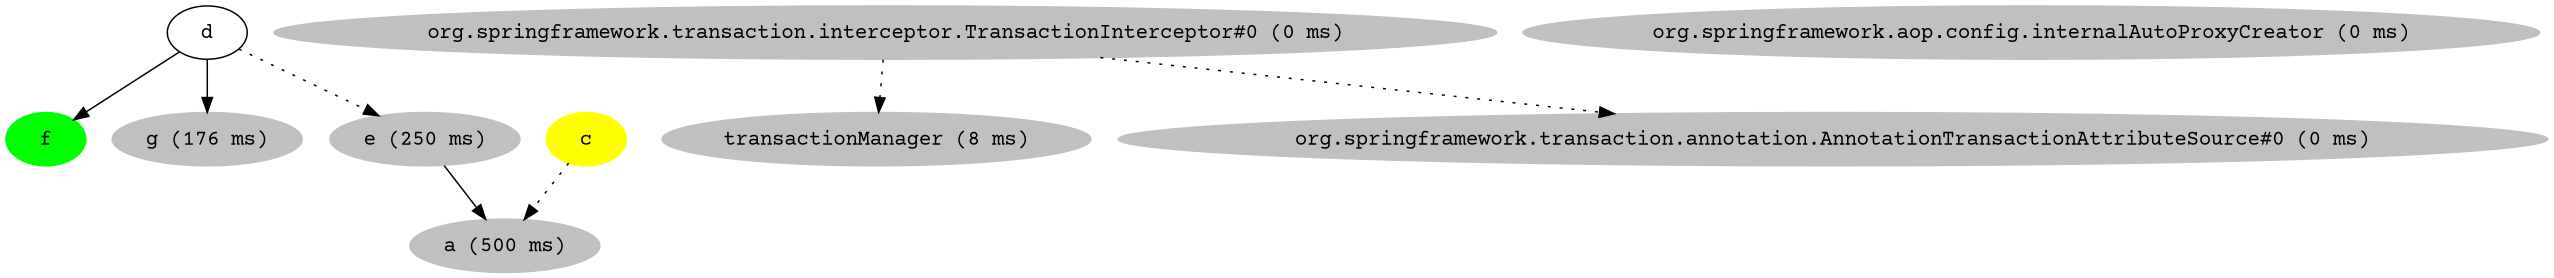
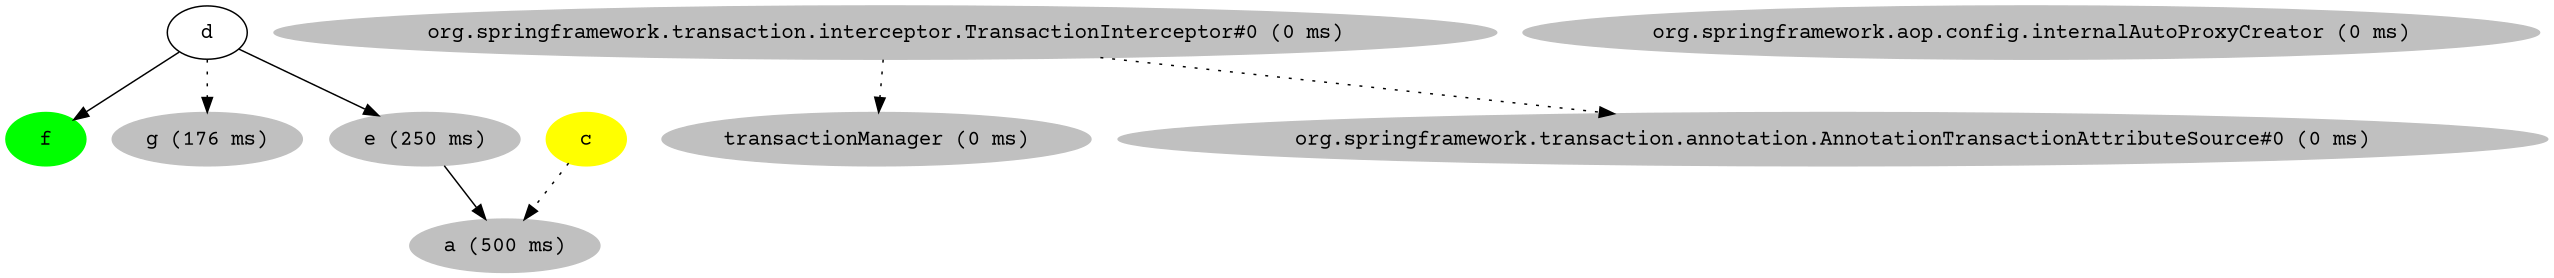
(207, 79) -> (207, 79)
(302, 79) -> (302, 79)
(876, 139) -> (876, 139)
